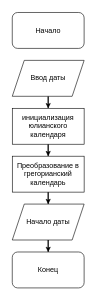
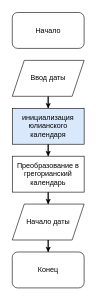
(48, 126) -> (48, 126)
